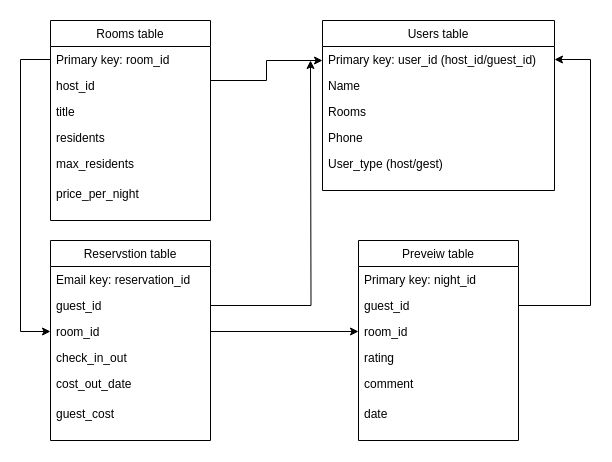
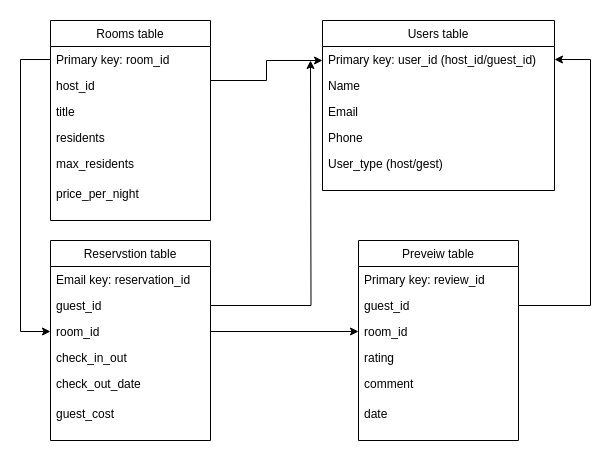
(345, 112) -> (342, 112)
(425, 280) -> (429, 280)
(100, 384) -> (103, 384)
